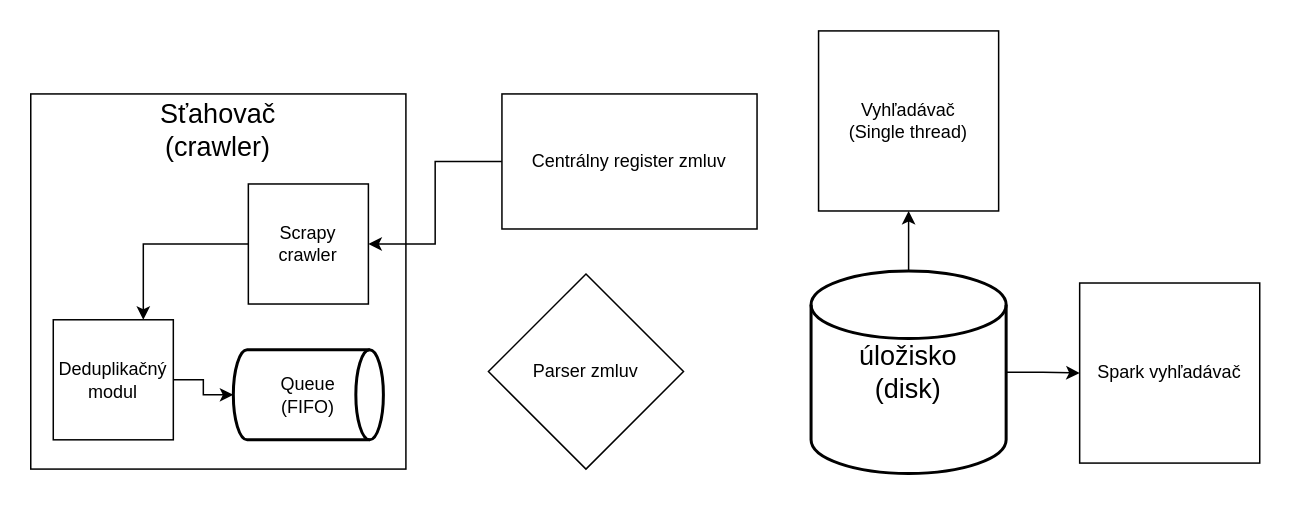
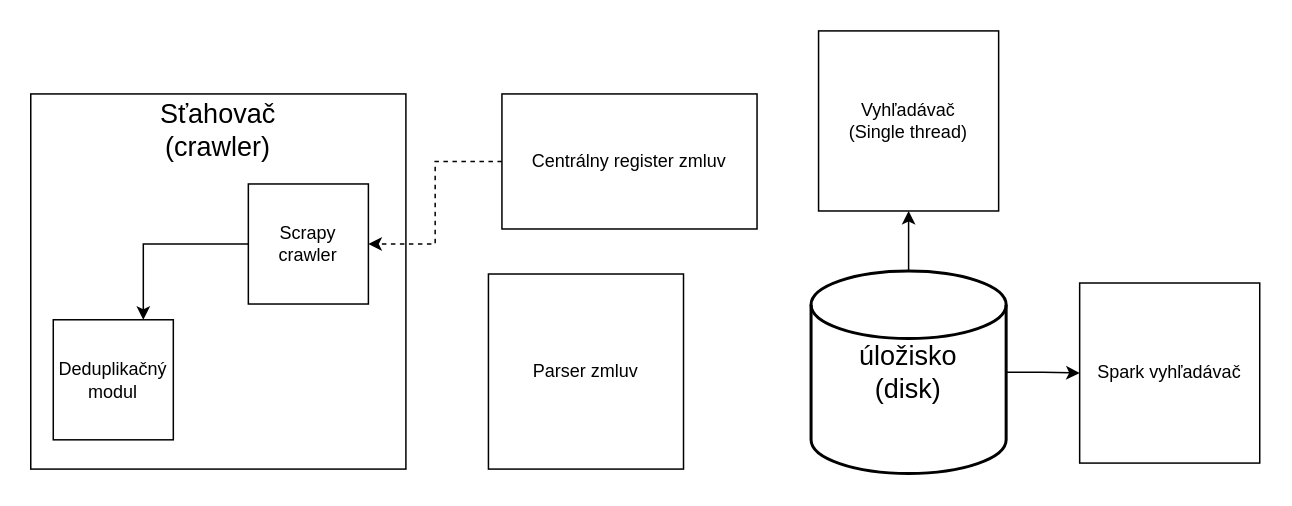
(435, 199) -> (435, 199)
(586, 371) -> (586, 371)
(203, 382) -> none
(308, 395) -> none
